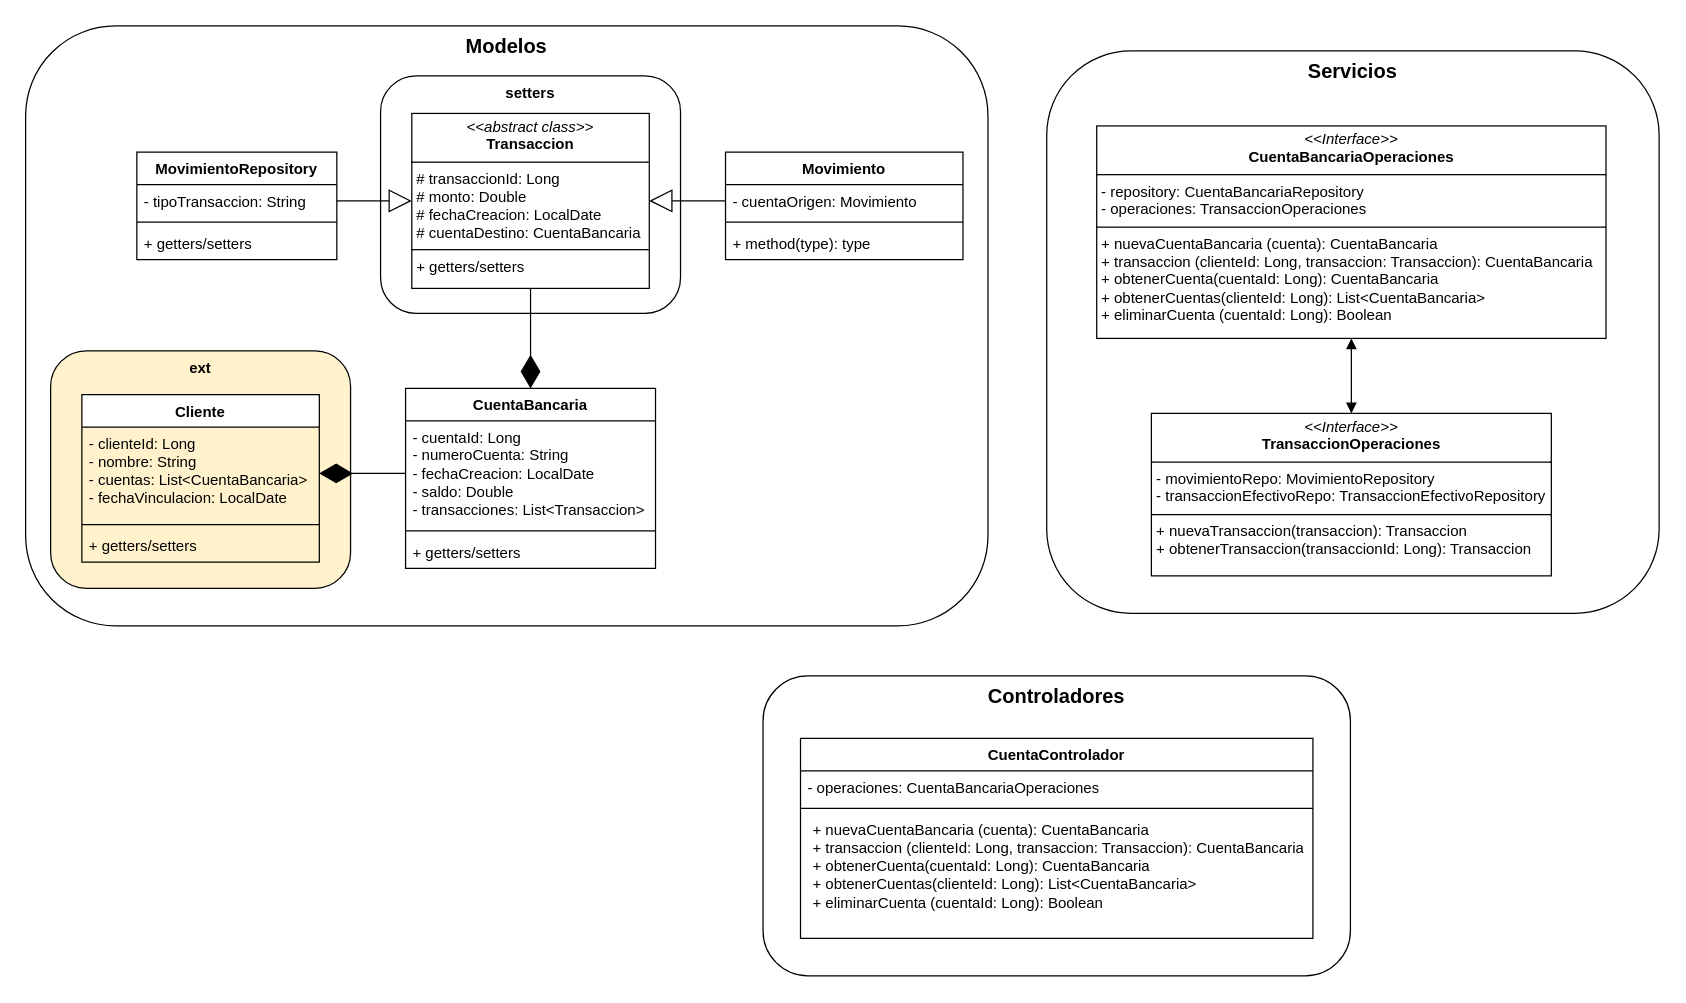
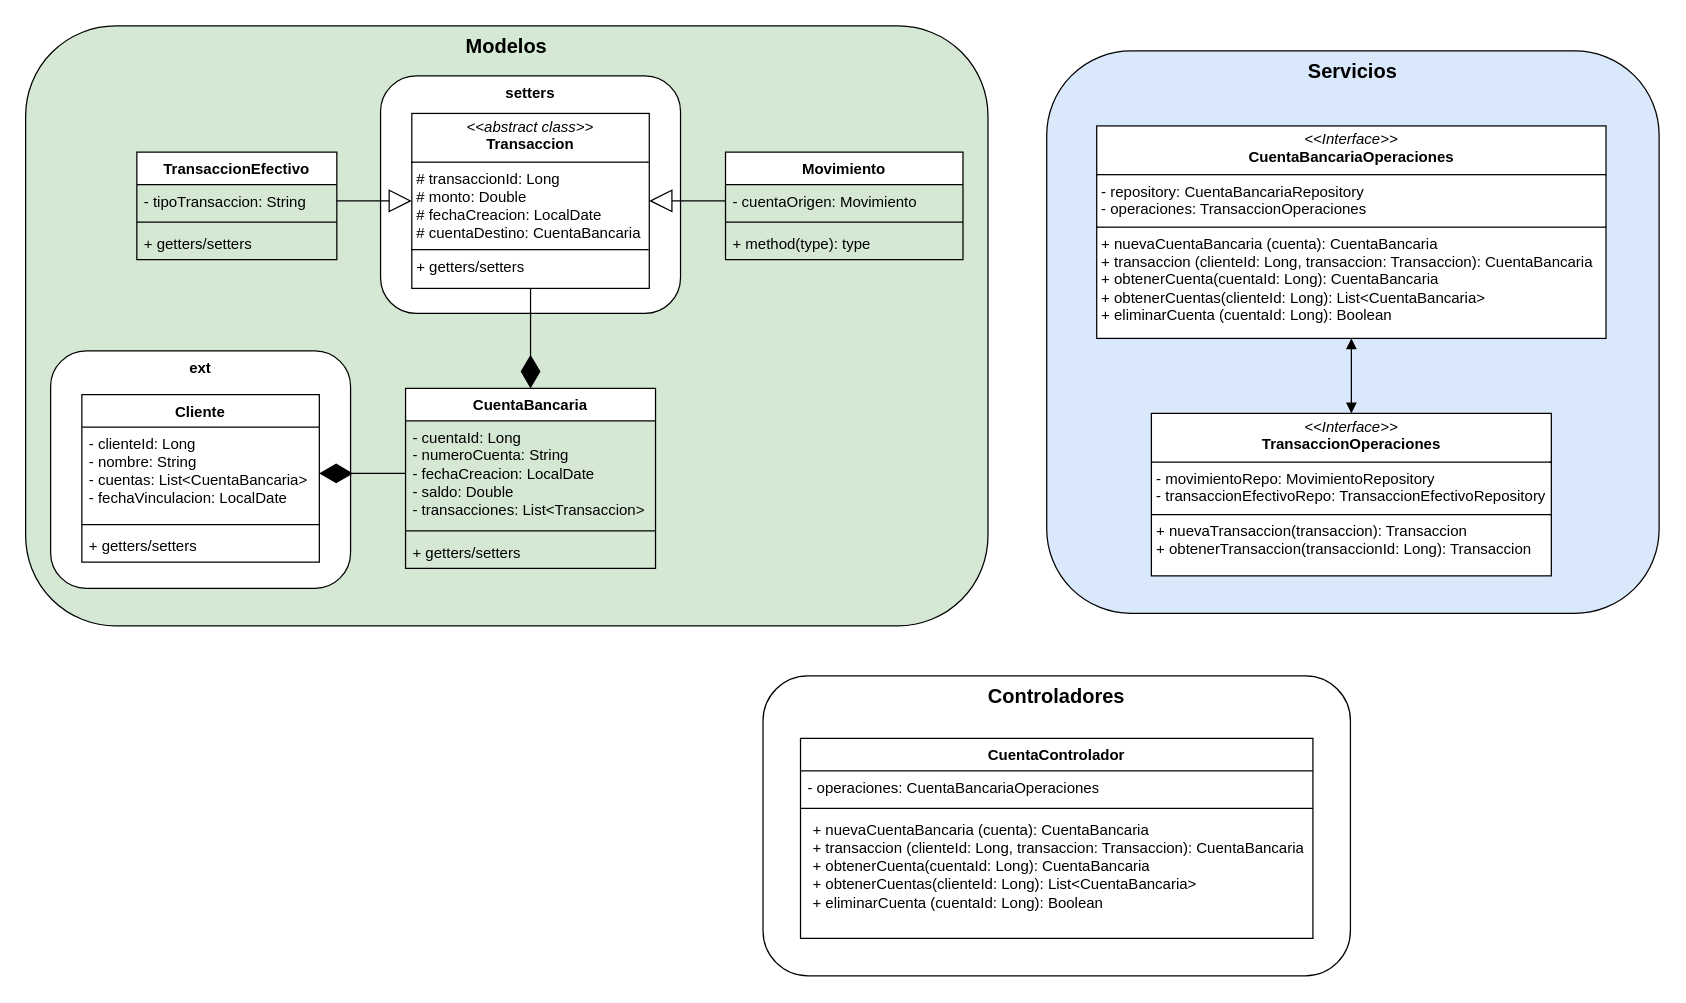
(1353, 71) -> (1353, 71)
(237, 170) -> (237, 170)
(507, 326) -> (507, 326)
(201, 469) -> (201, 469)
